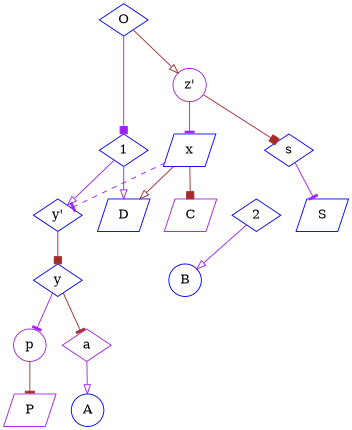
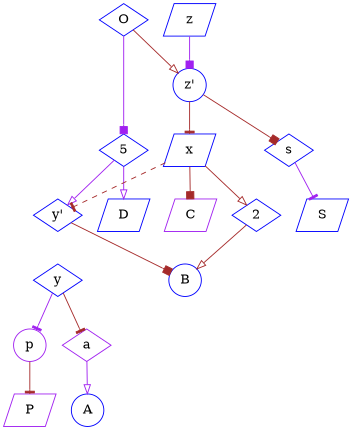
none -> (190, 20)
(190, 85) -> (190, 85)
(190, 115) -> (190, 115)
(124, 150) -> (124, 150)
(160, 180) -> (222, 182)
(118, 185) -> (118, 185)
(58, 243) -> (117, 245)
(225, 244) -> (225, 244)
